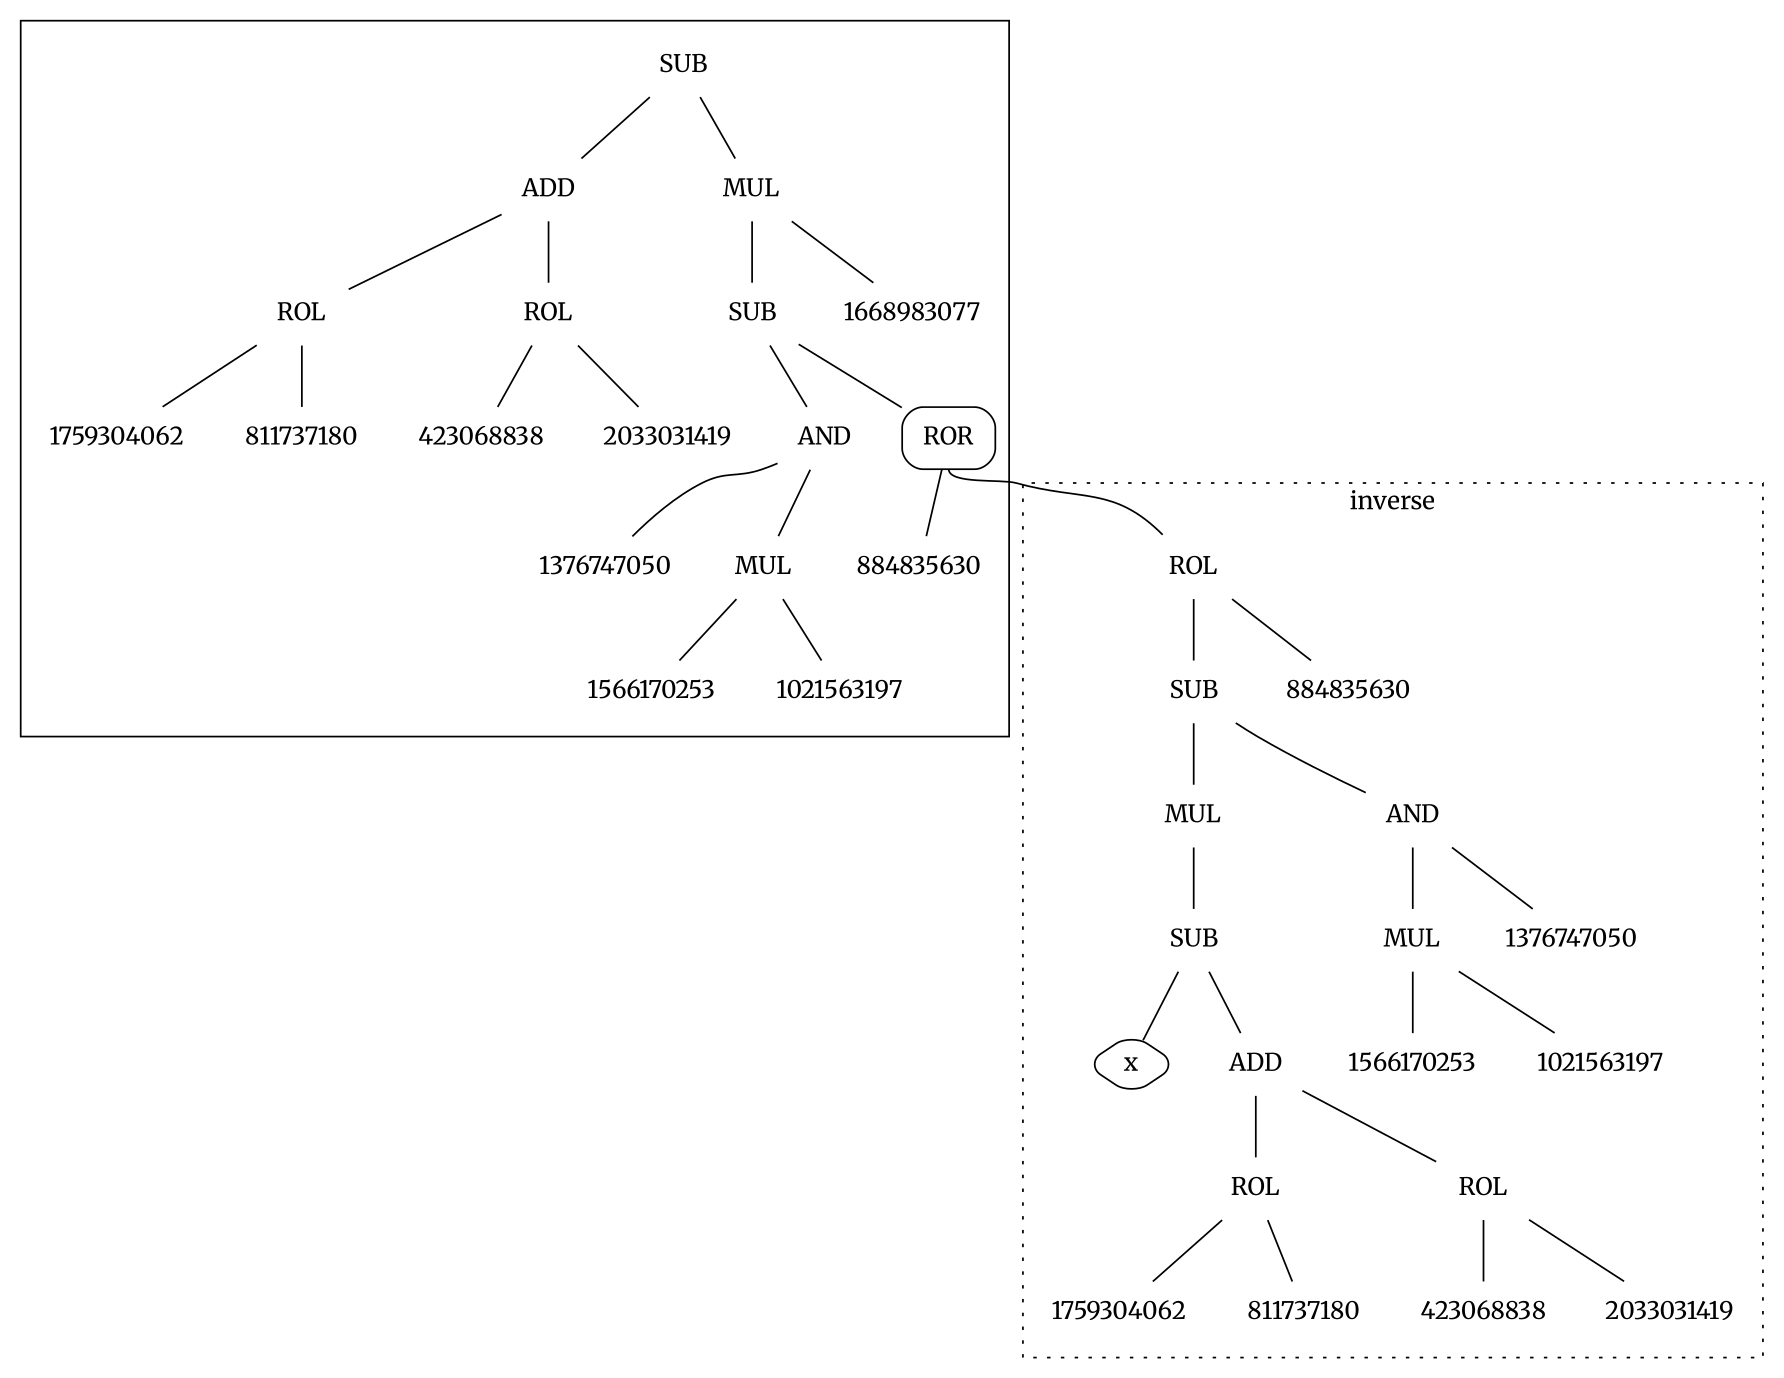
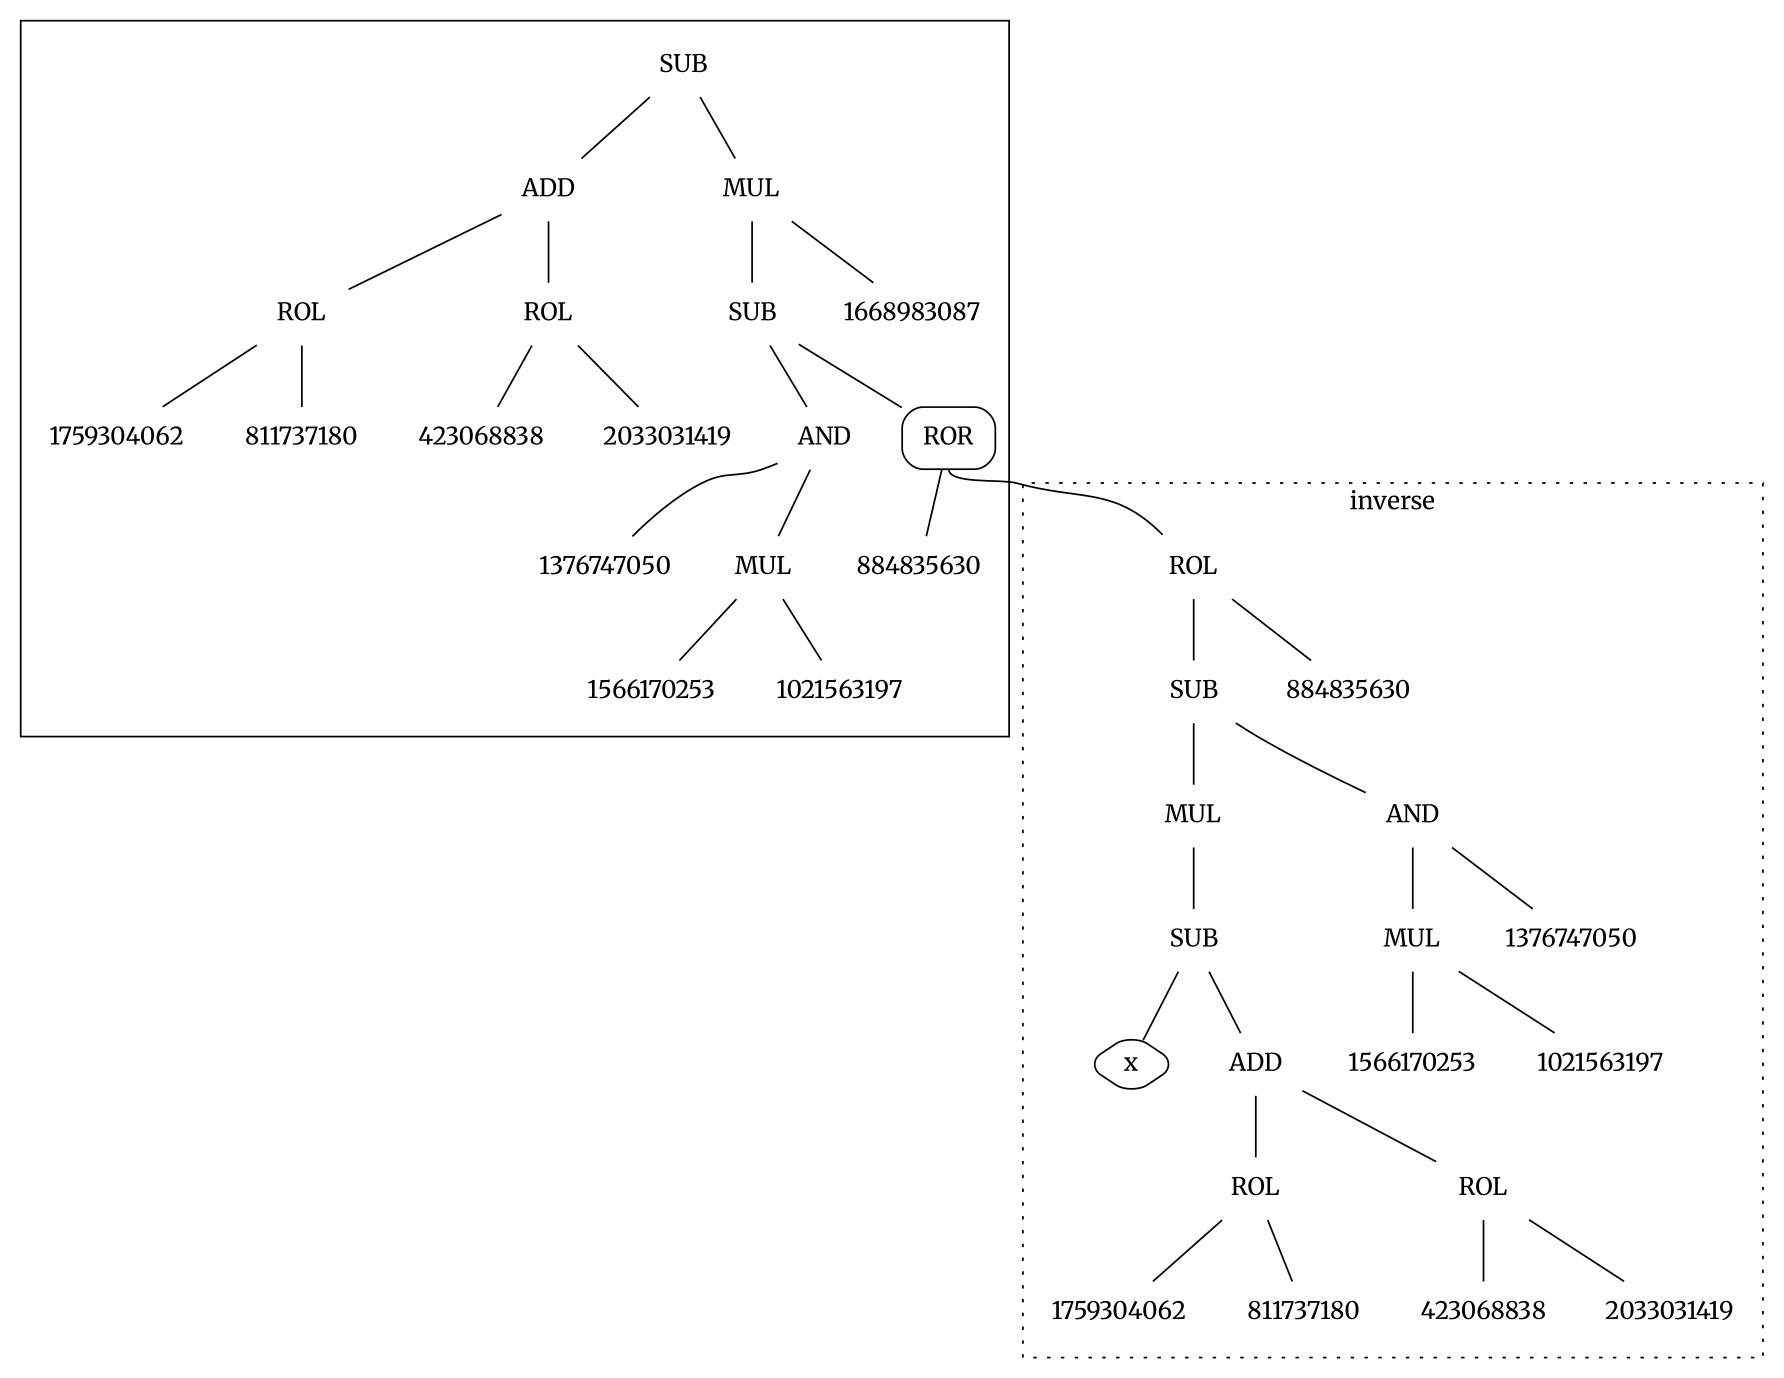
(913, 314) -> (913, 314)
